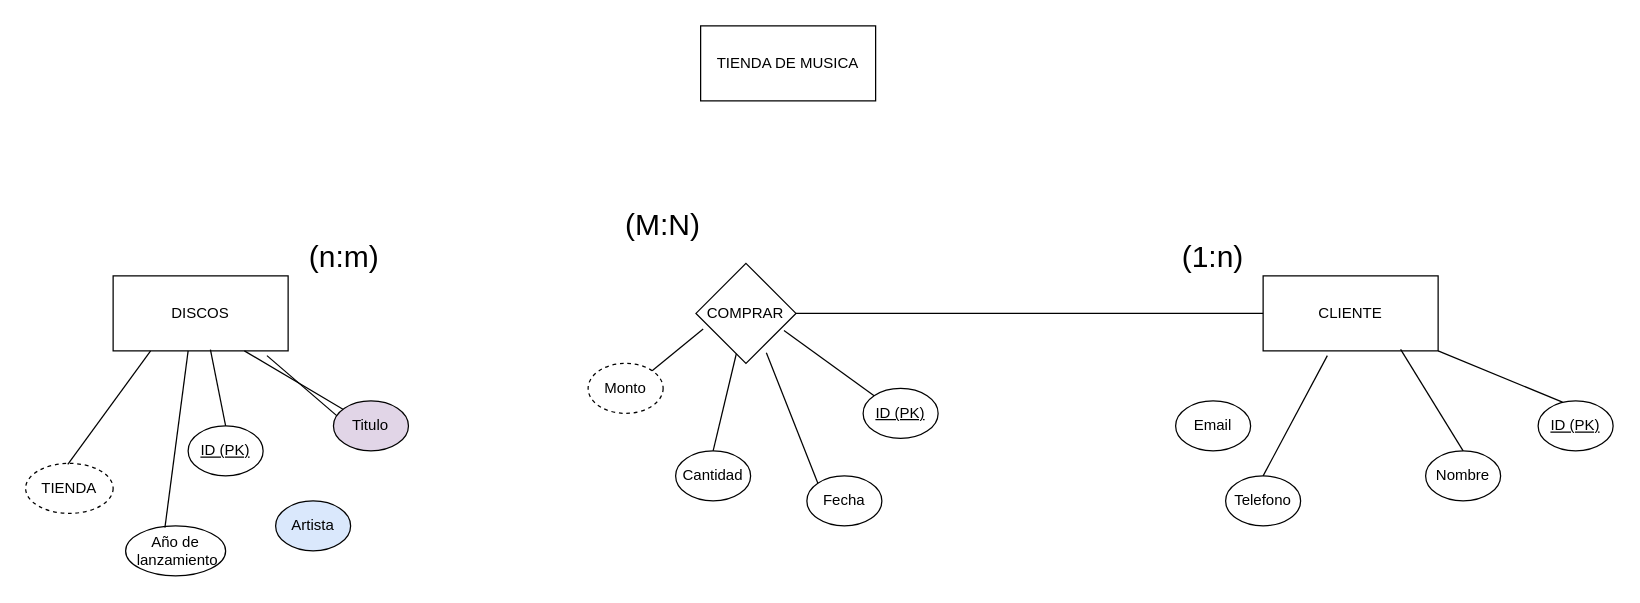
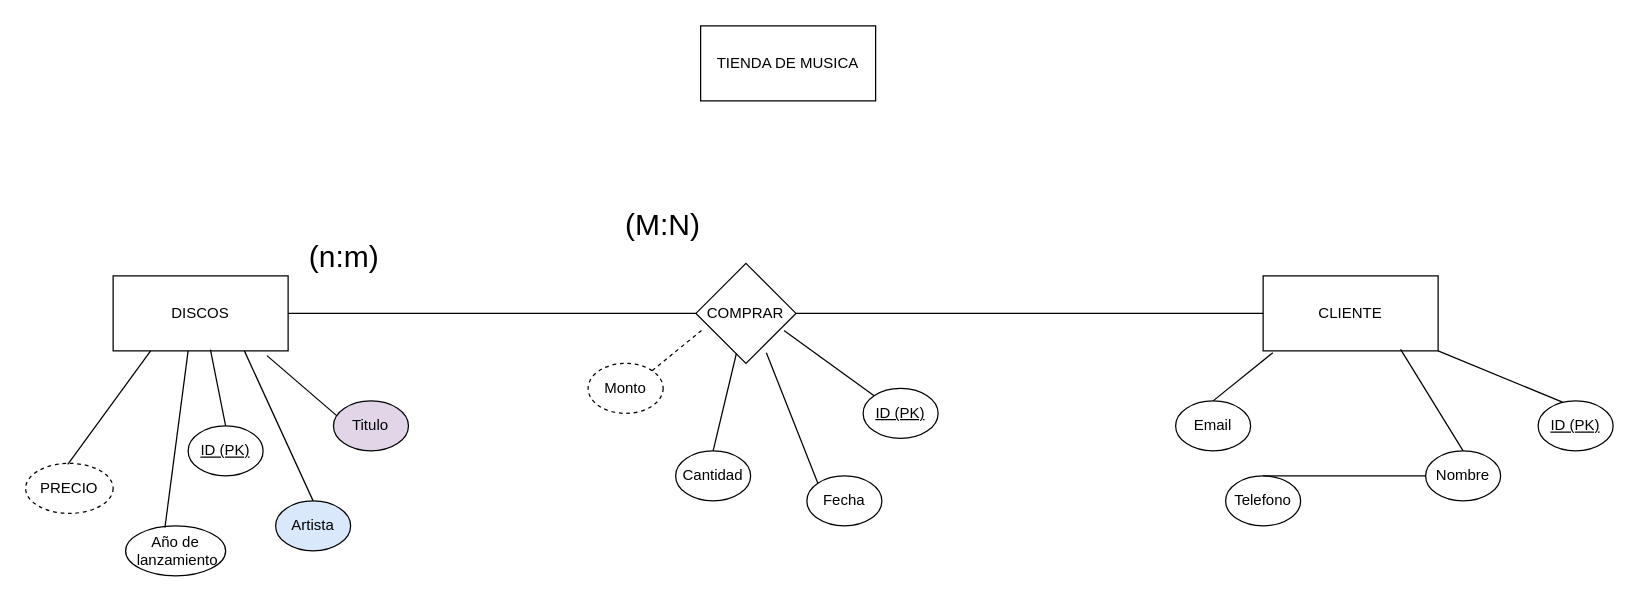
(1213, 257) -> none
none -> (492, 313)
(678, 349) -> (678, 349)
(267, 364) -> (279, 425)
none -> (1243, 377)
(1295, 415) -> (1344, 476)
(69, 488) -> (69, 488)
